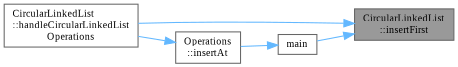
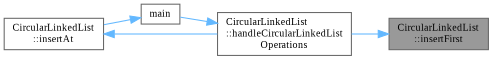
(330, 38) -> (194, 19)
(208, 48) -> (54, 34)
